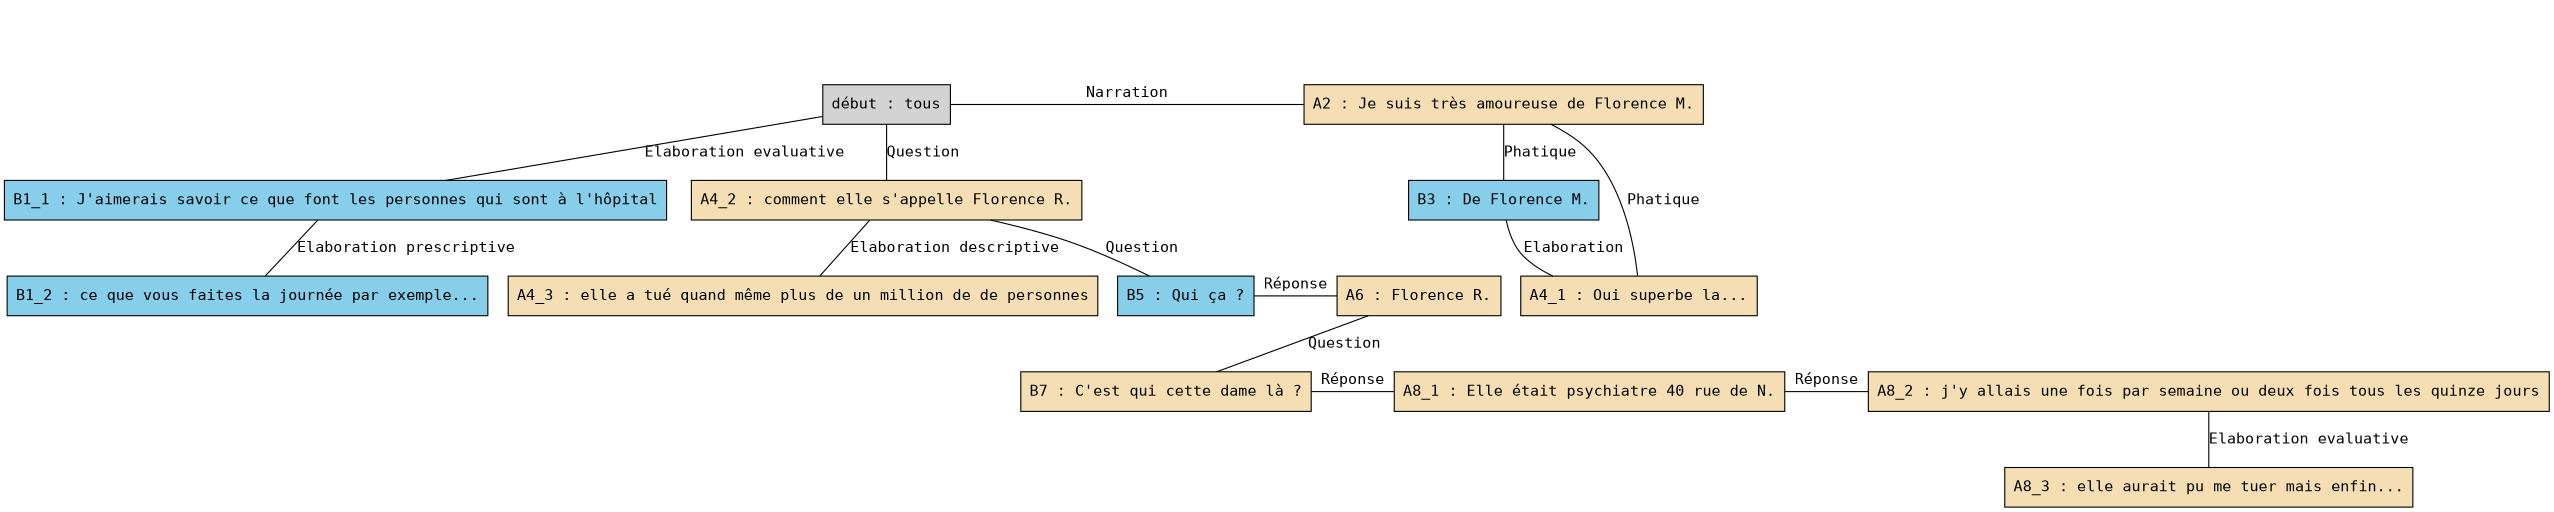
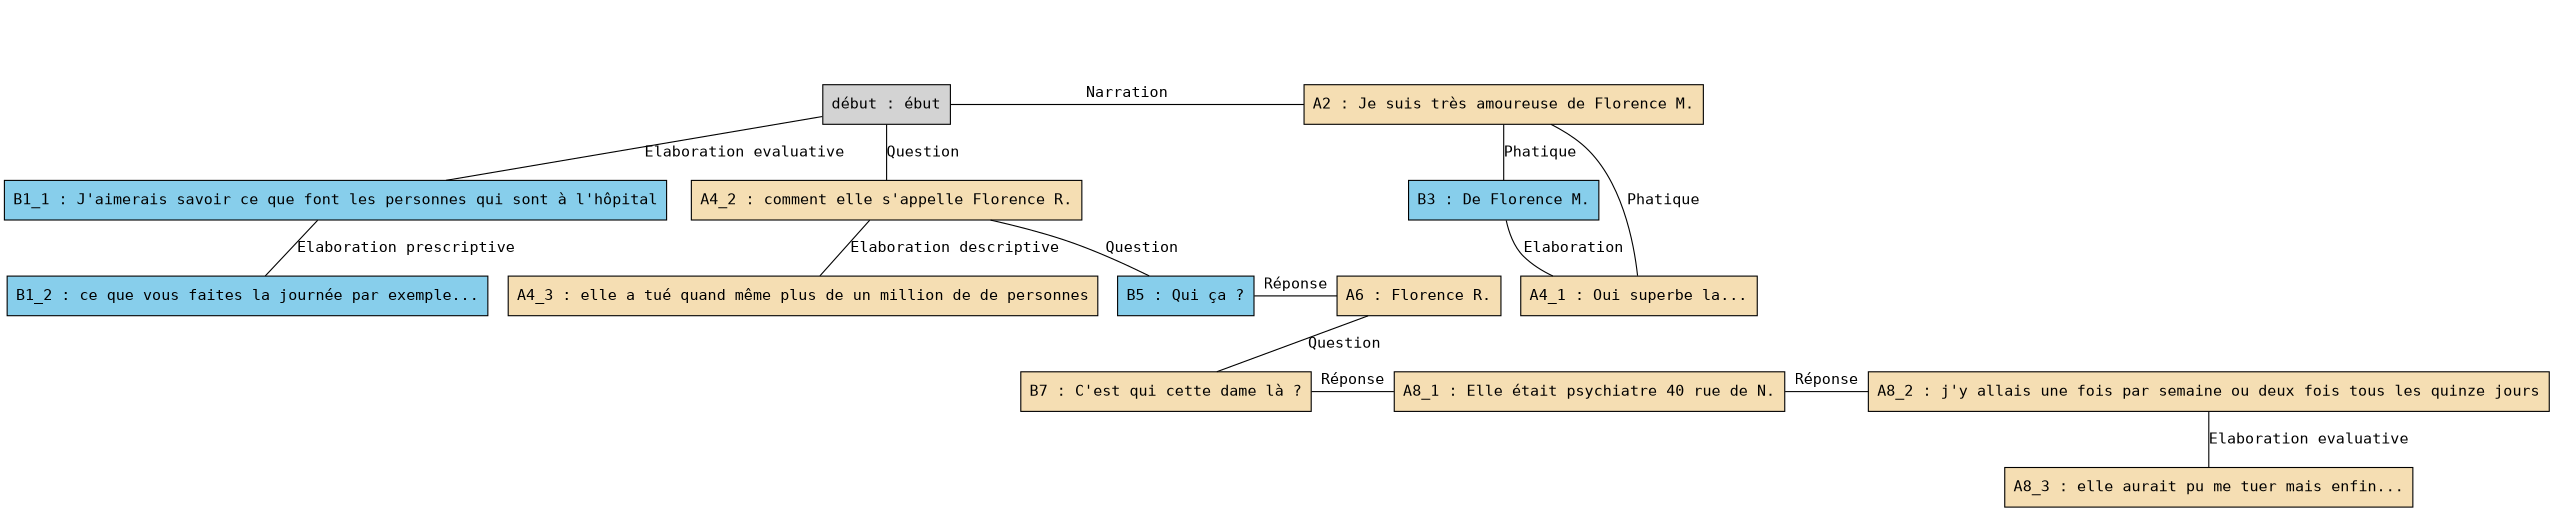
(887, 105) -> (887, 105)
